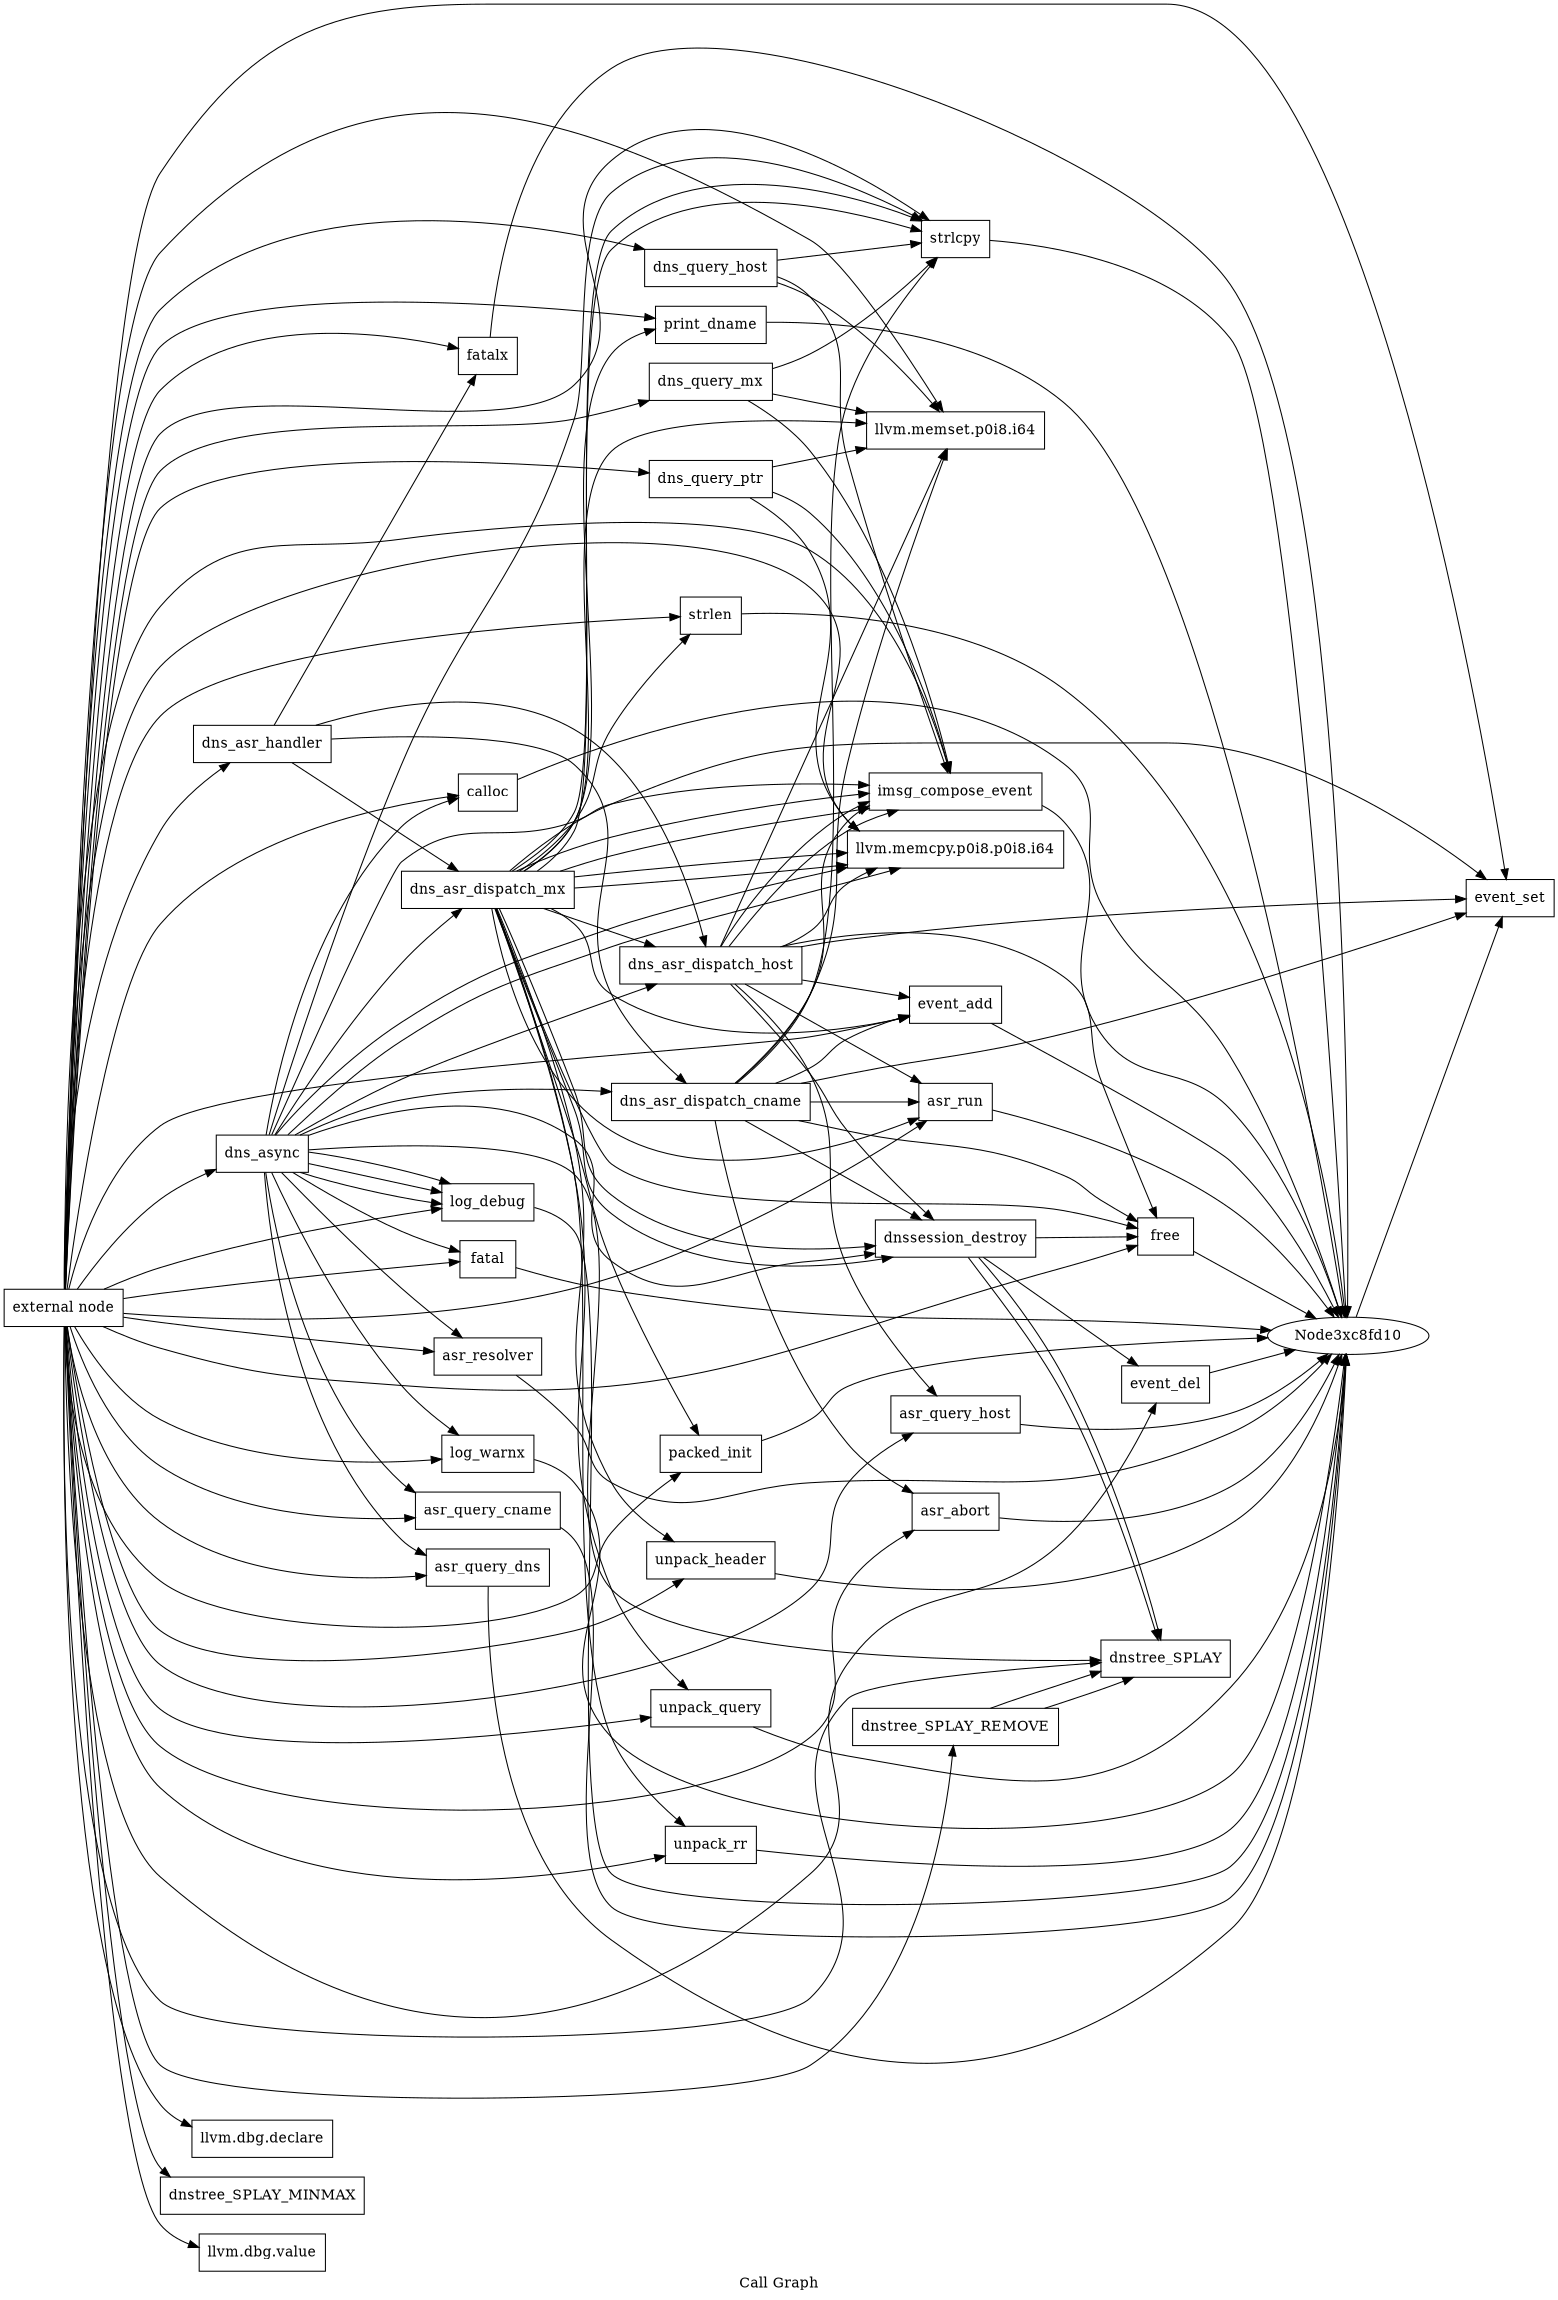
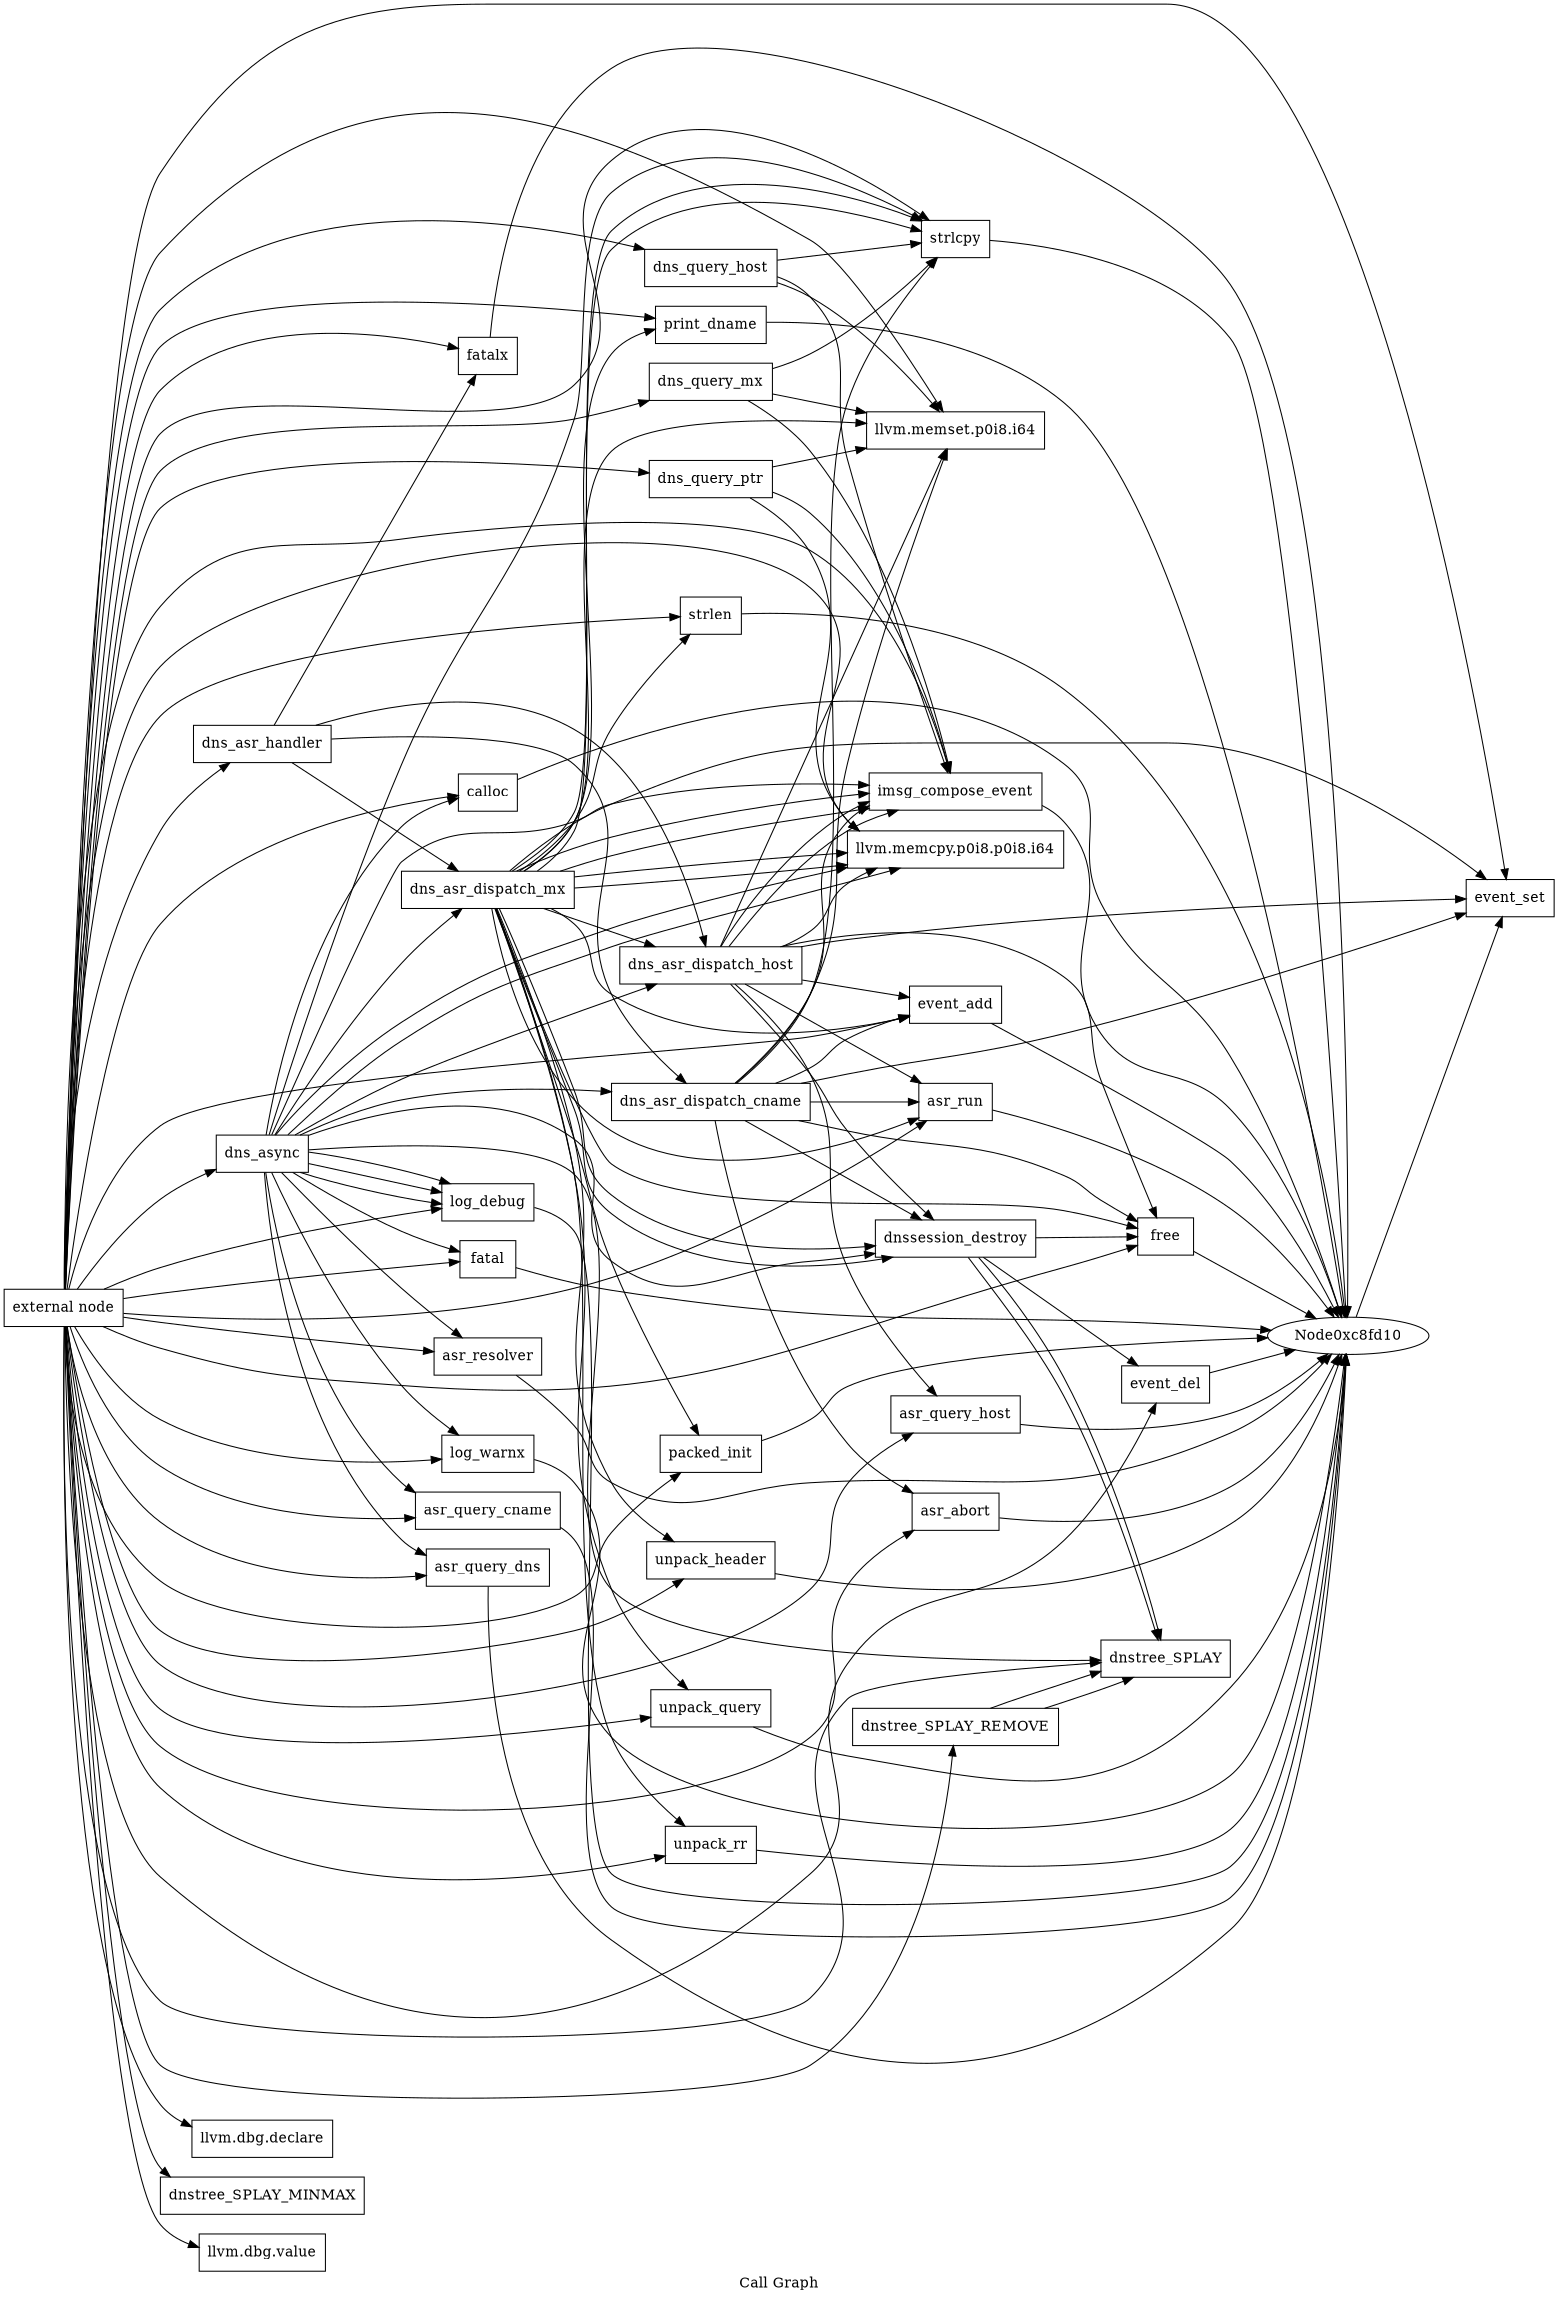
(1348, 1336) -> (1348, 1336)
